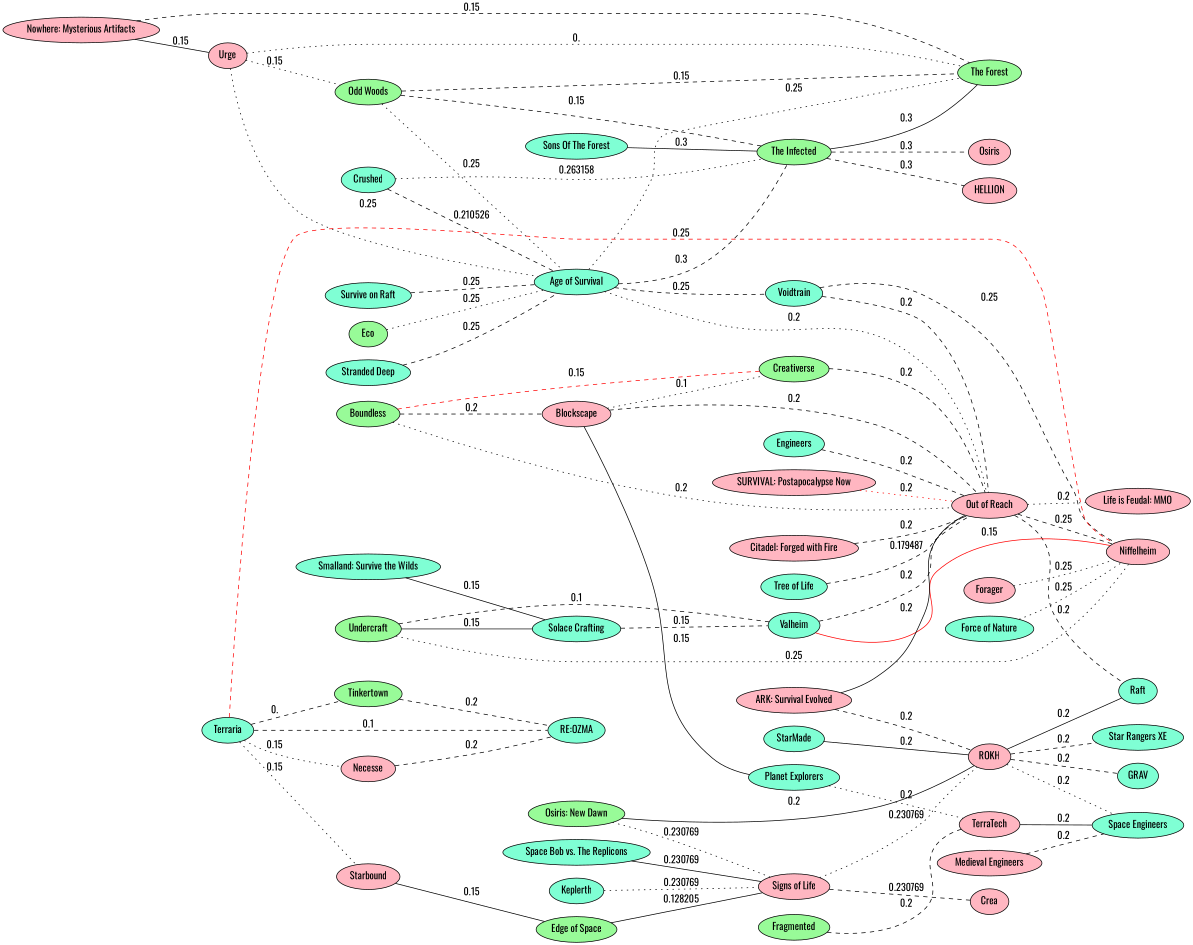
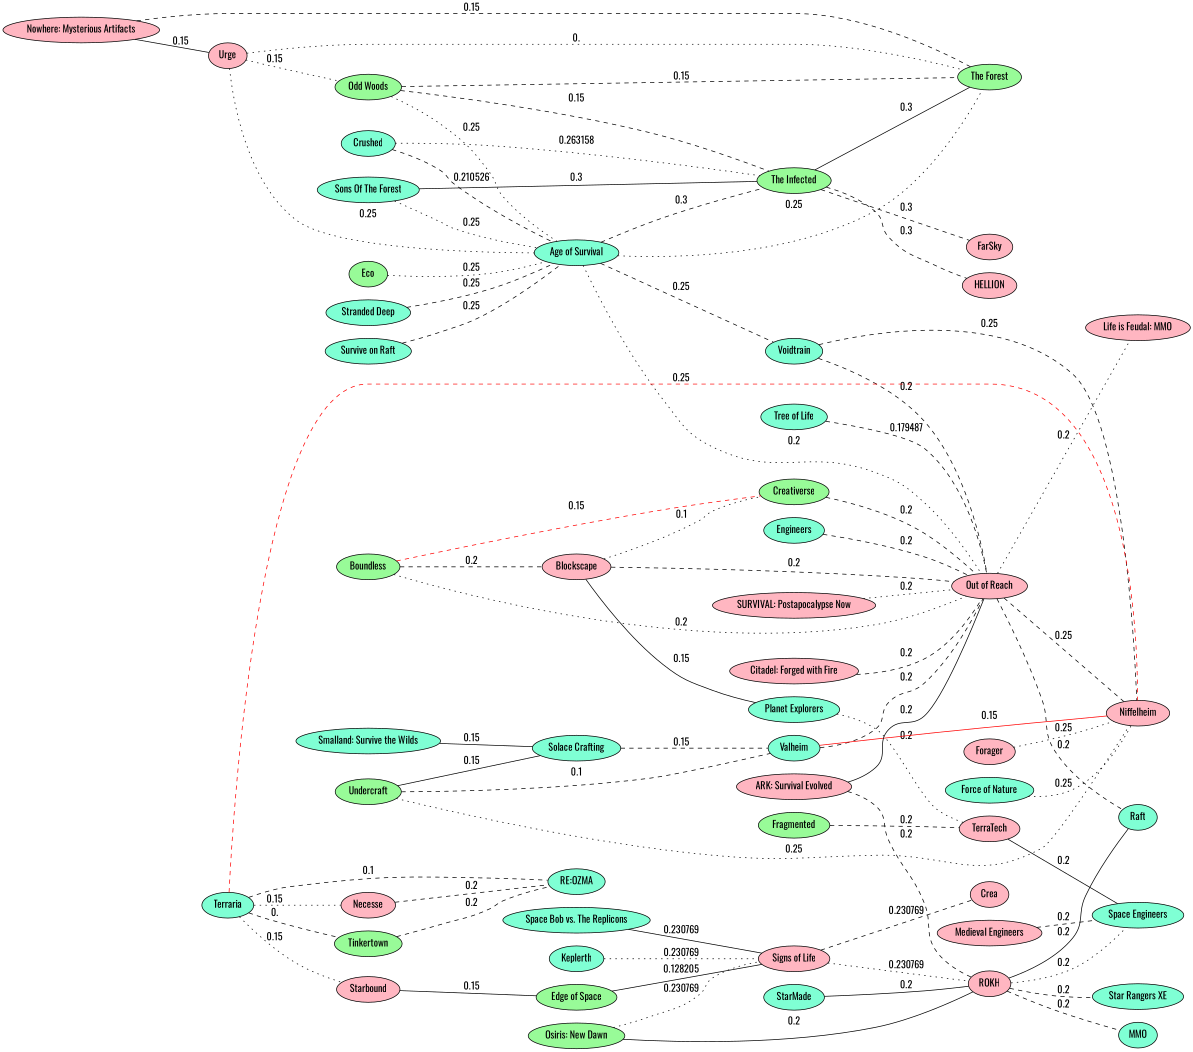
(990, 152) -> (990, 247)
none -> (464, 232)
(907, 496) -> (908, 594)
(1138, 776) -> (1138, 1035)
